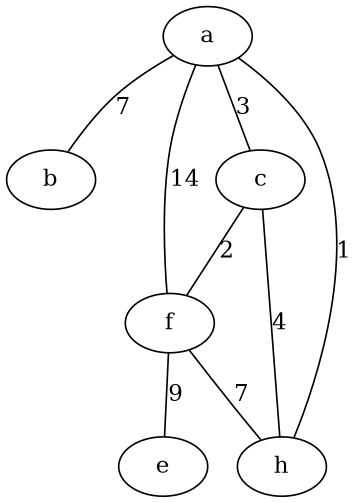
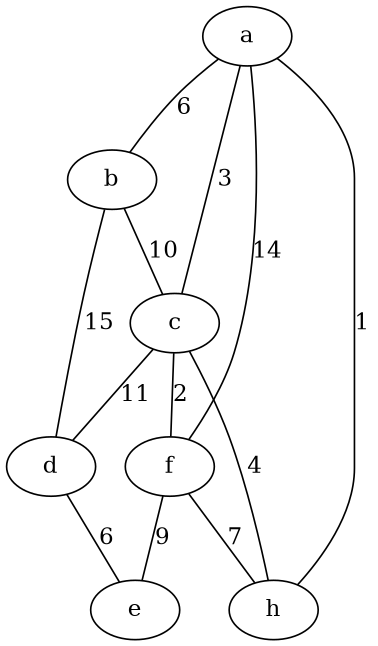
(124, 108) -> (185, 108)
none -> (143, 251)
none -> (51, 467)
